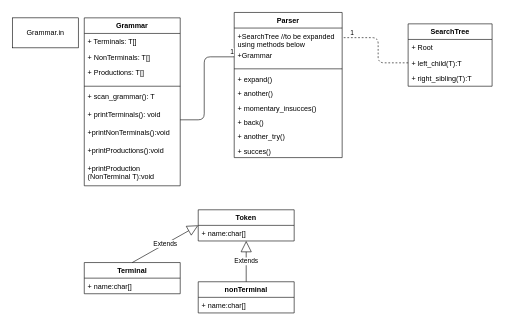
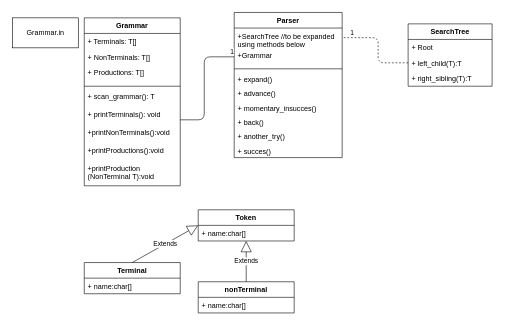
(259, 94) -> (259, 94)
